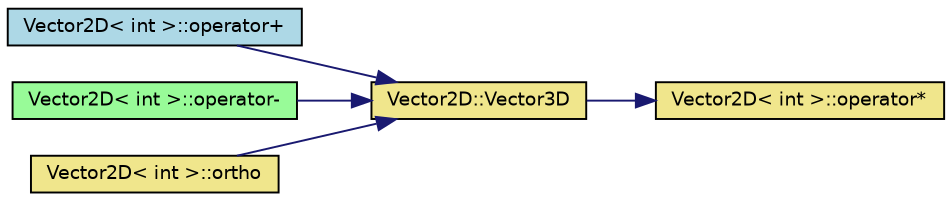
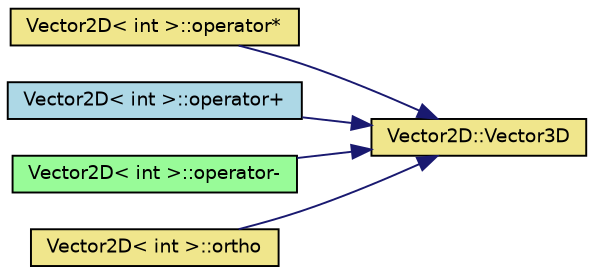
(611, 101) -> (331, 74)
